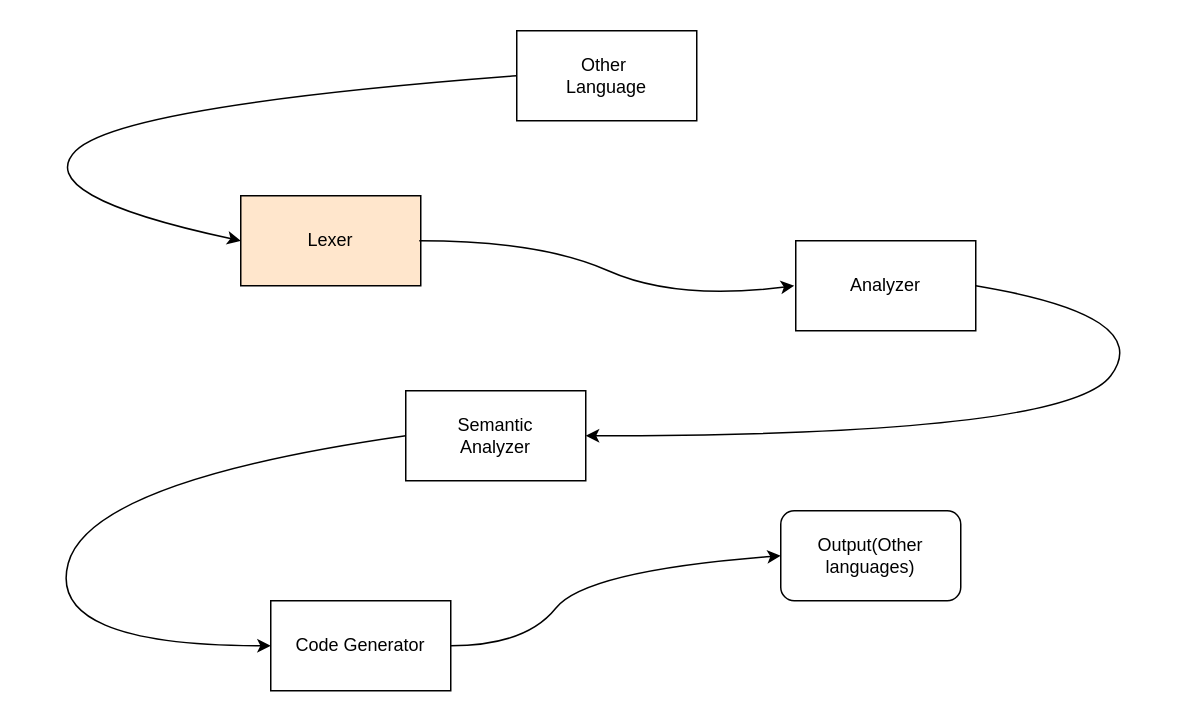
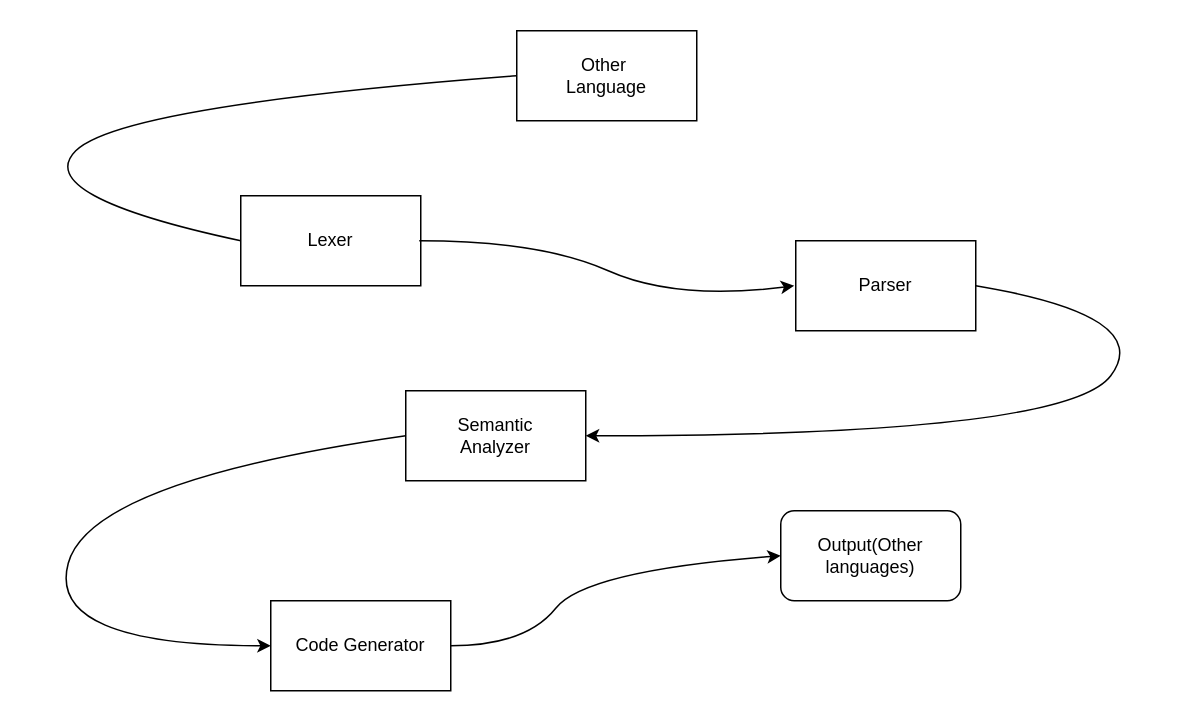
(229, 238) -> (233, 239)
(331, 241) -> (331, 241)
(886, 286) -> (886, 286)
